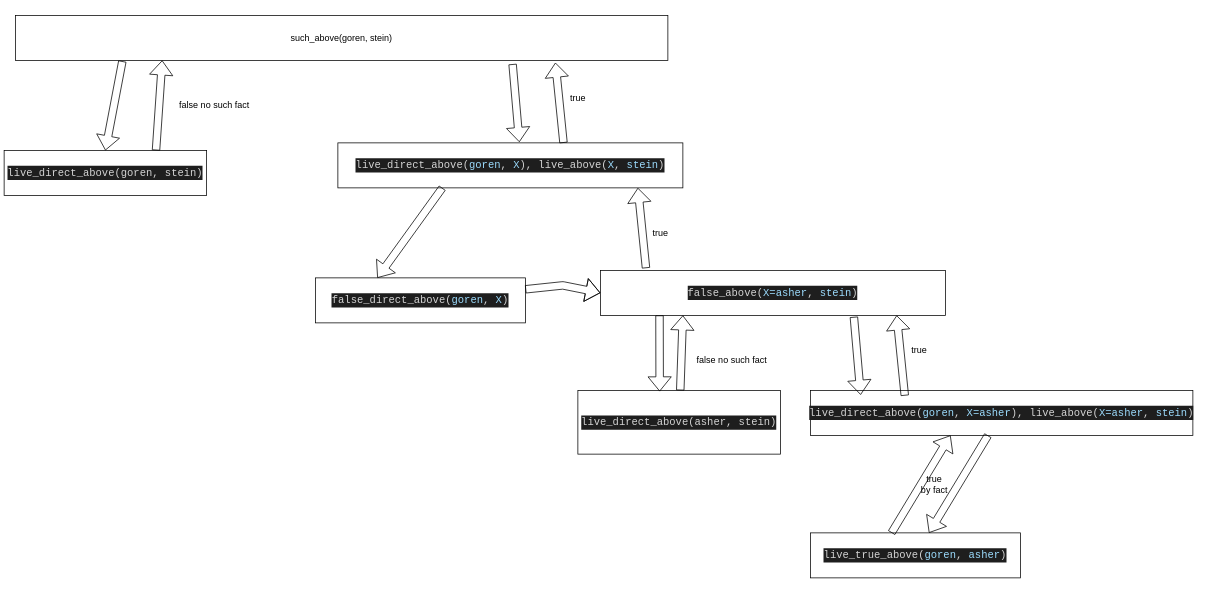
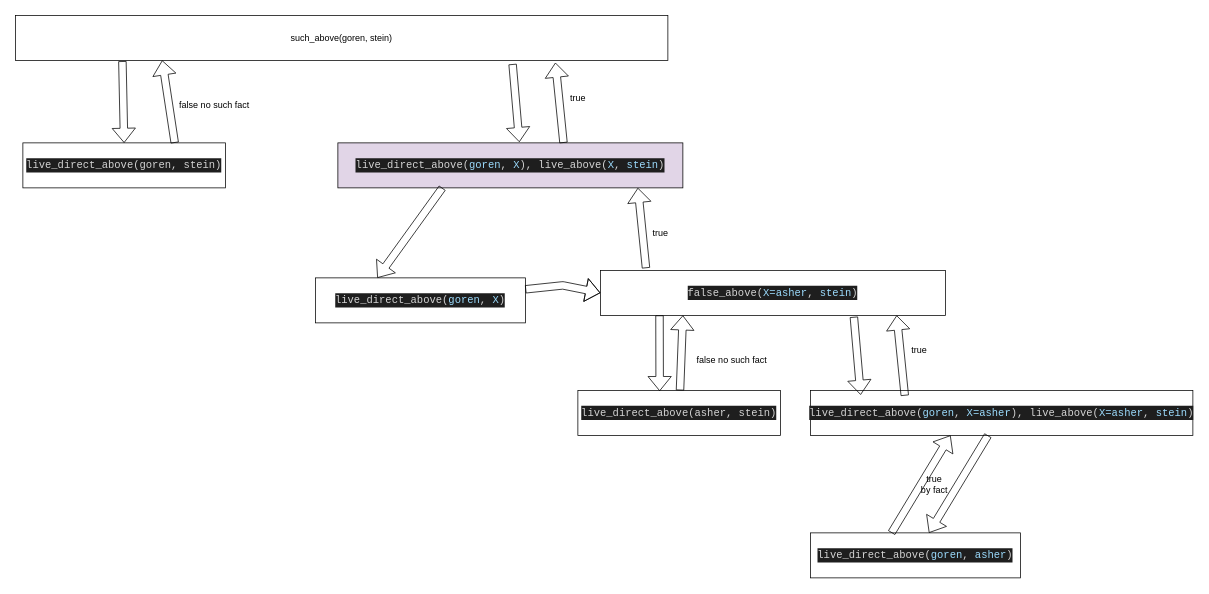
(510, 165) -> (510, 165)
(105, 173) -> (124, 165)
(420, 300) -> (420, 300)
(679, 422) -> (679, 413)
(915, 555) -> (915, 555)
